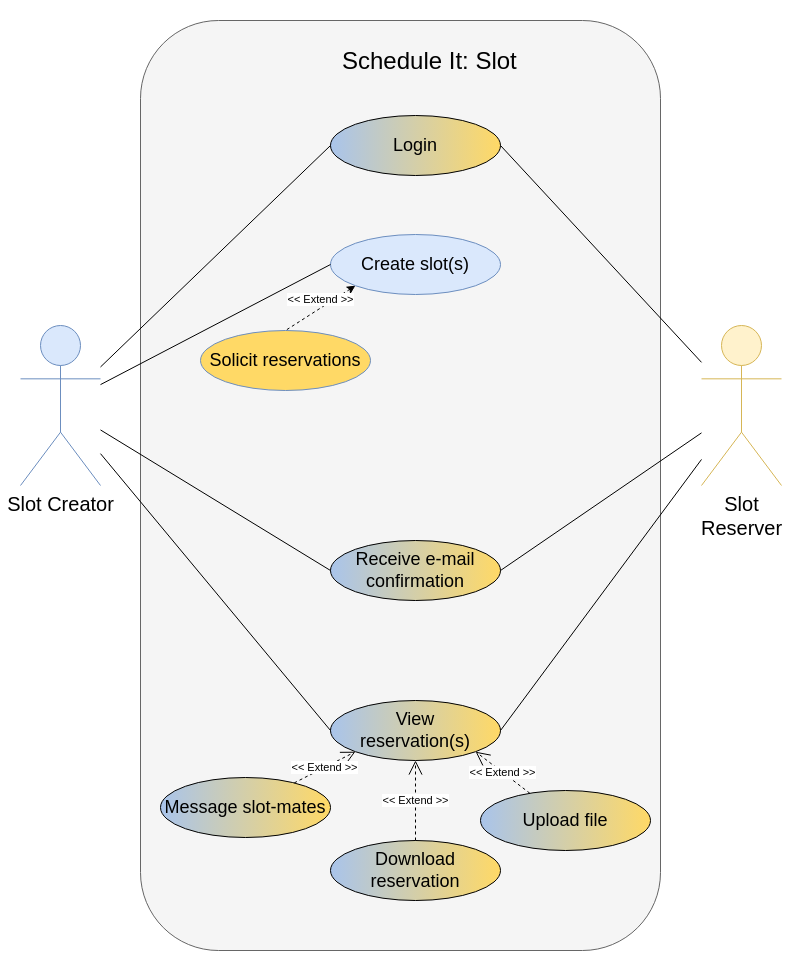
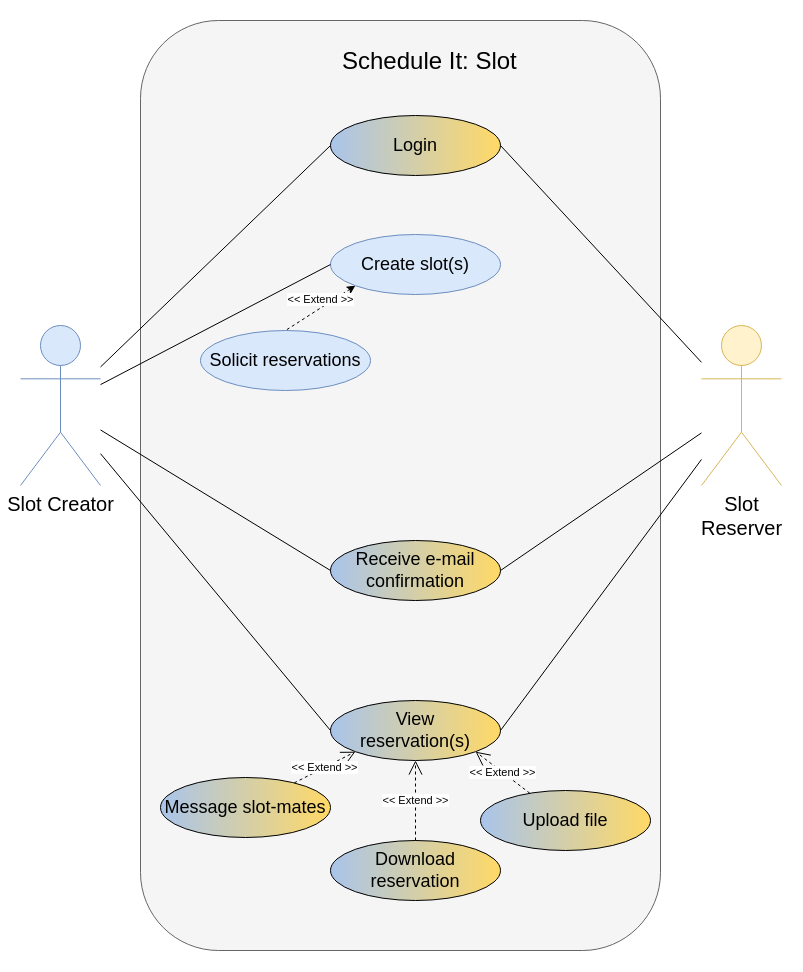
(286, 361) -> (286, 361)
